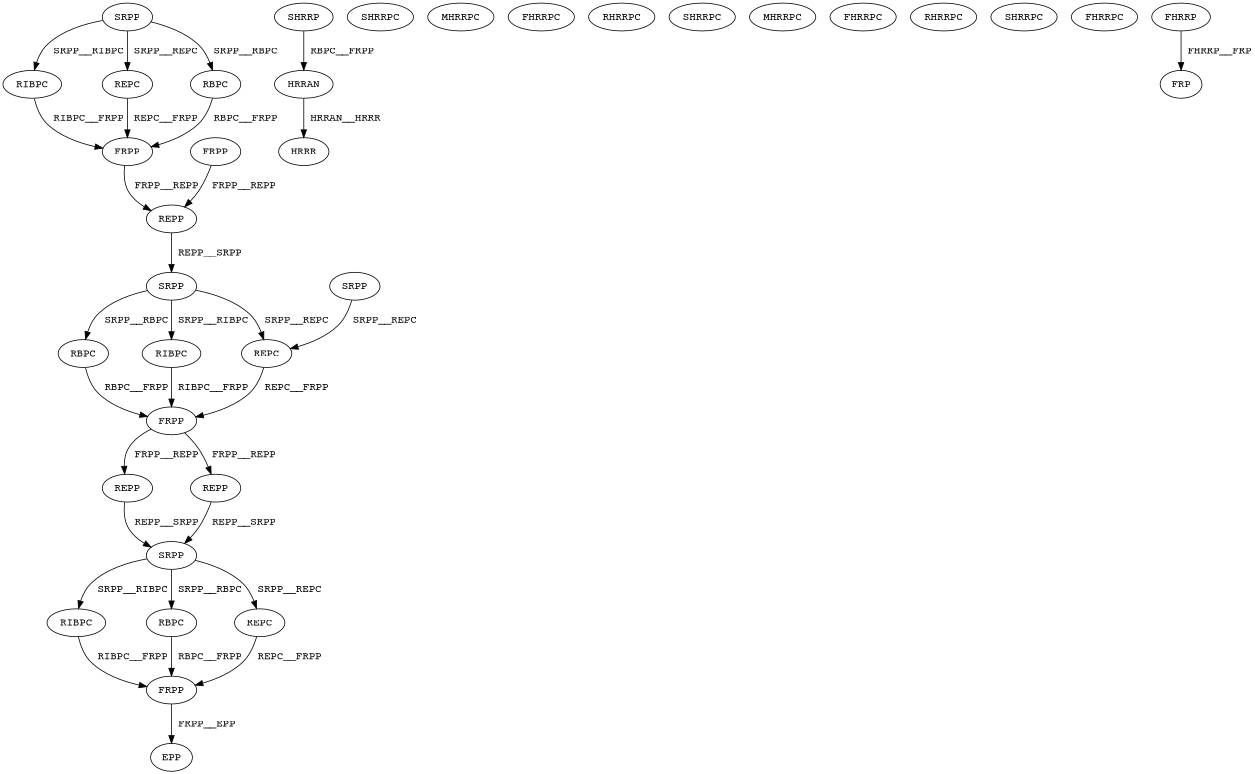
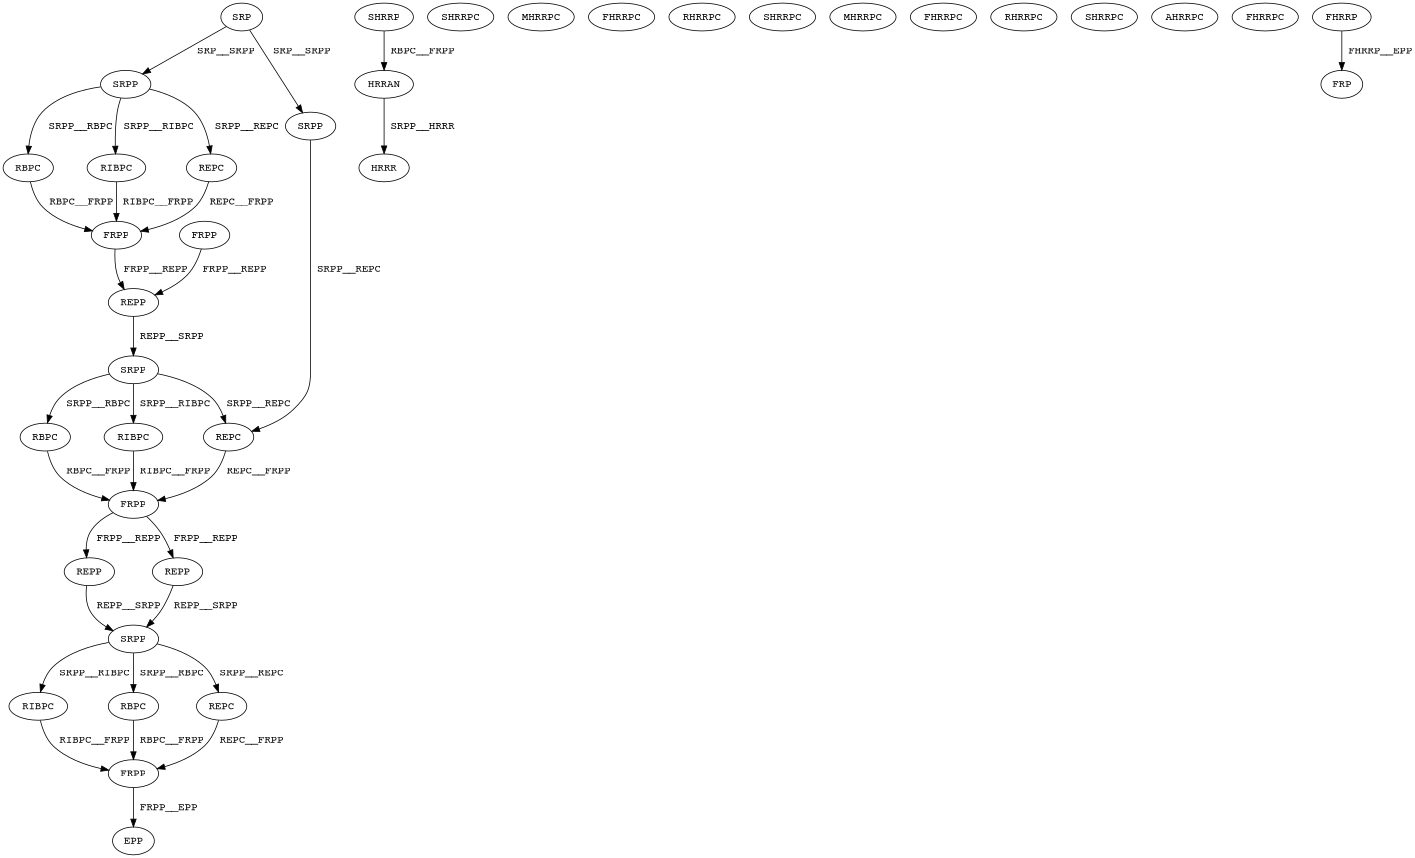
none -> (242, 17)
none -> (1185, 17)
(1216, 51) -> (1377, 51)
(342, 118) -> (419, 126)
